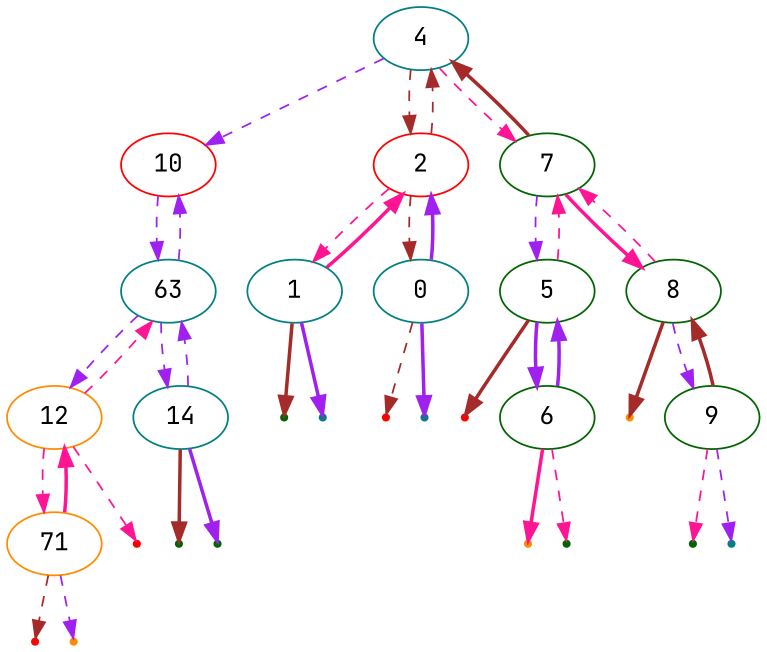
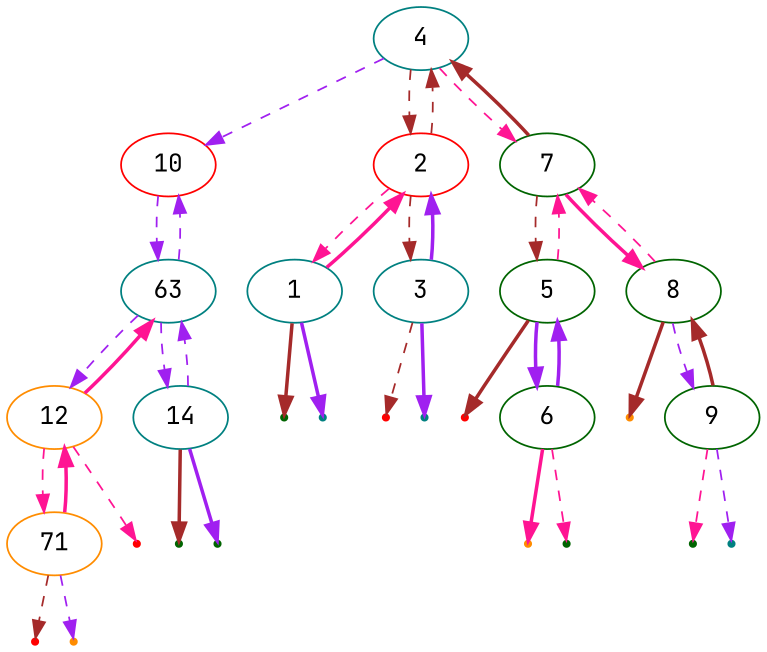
(536, 219) -> (536, 219)
(421, 291) -> (421, 291)
(113, 365) -> (113, 365)
